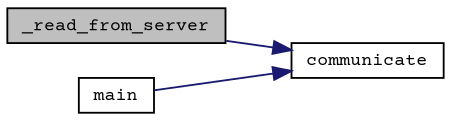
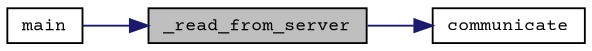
(214, 82) -> (106, 26)
